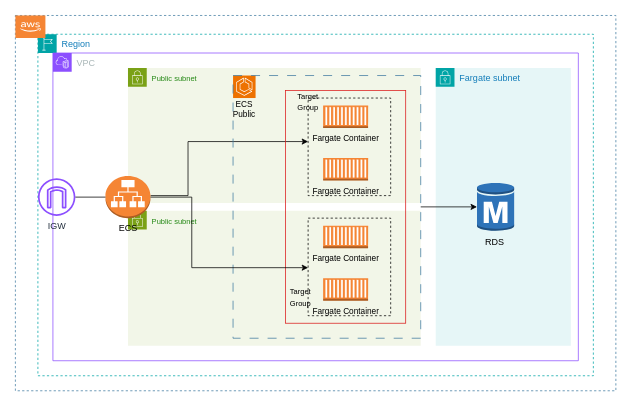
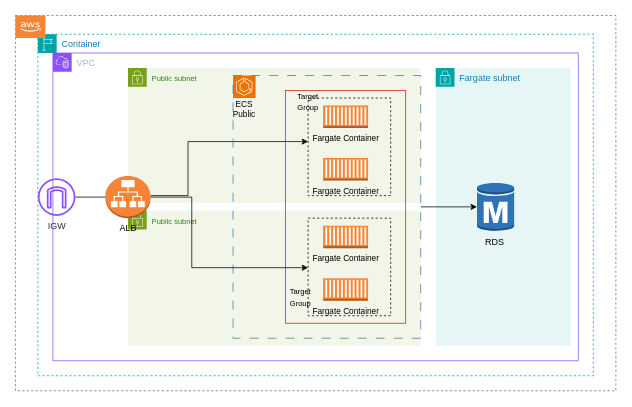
(76, 45) -> (83, 45)
(128, 229) -> (128, 229)
